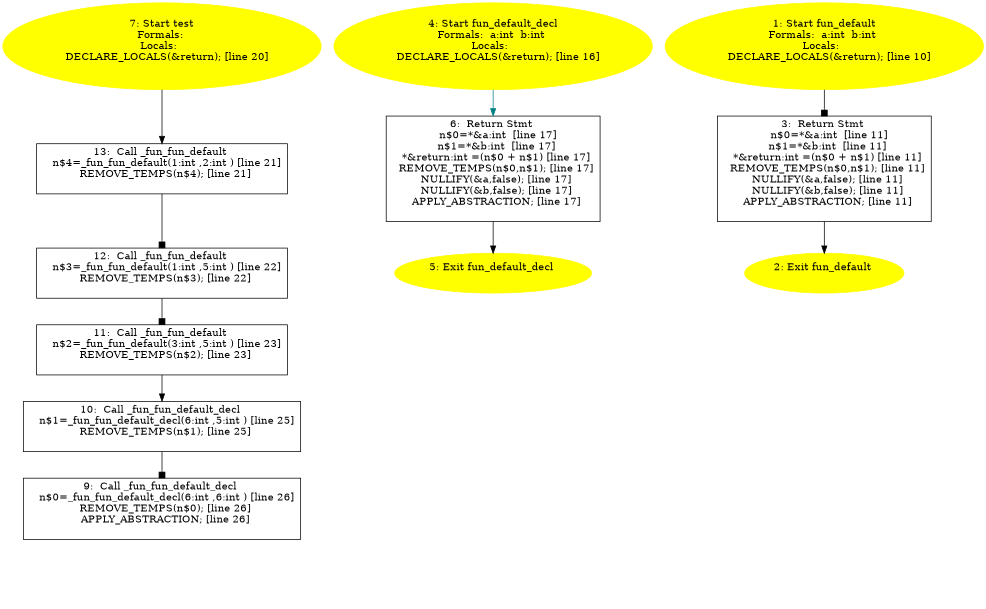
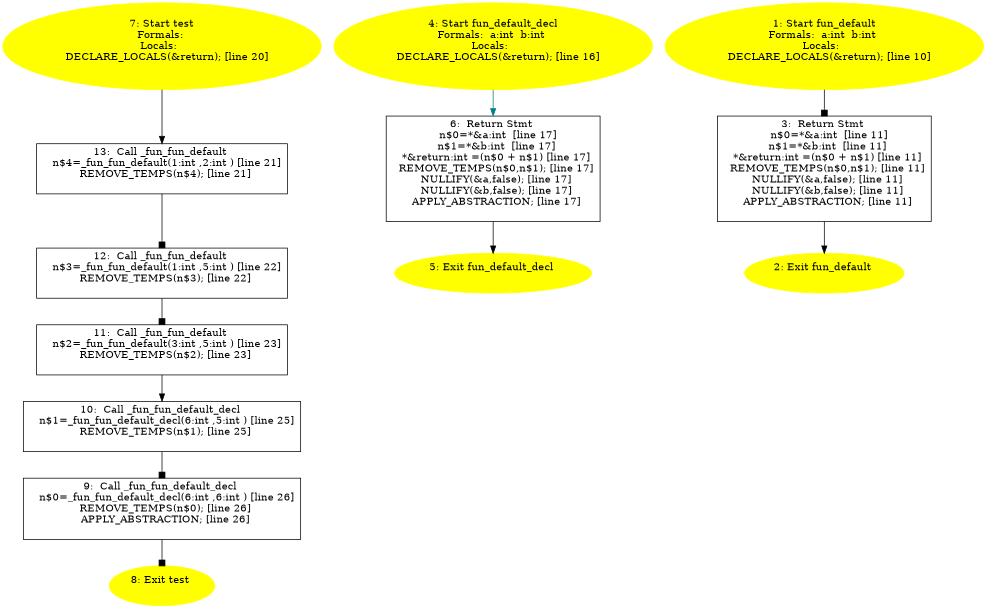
none -> (162, 586)
